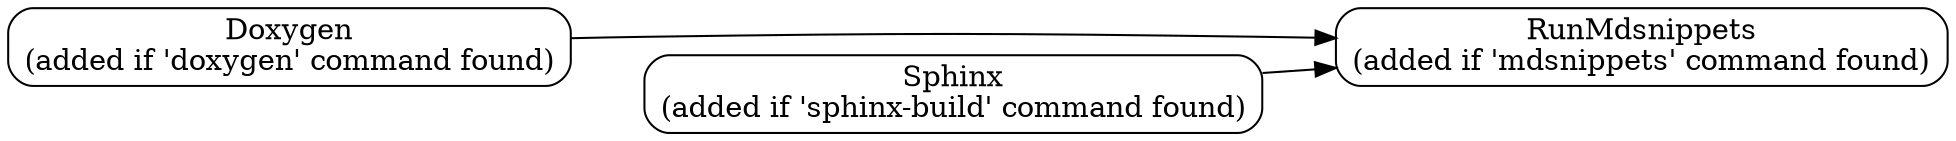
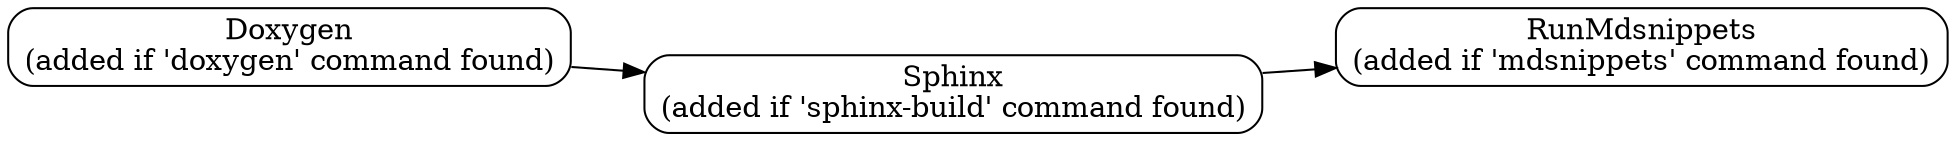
(943, 34) -> (597, 69)
